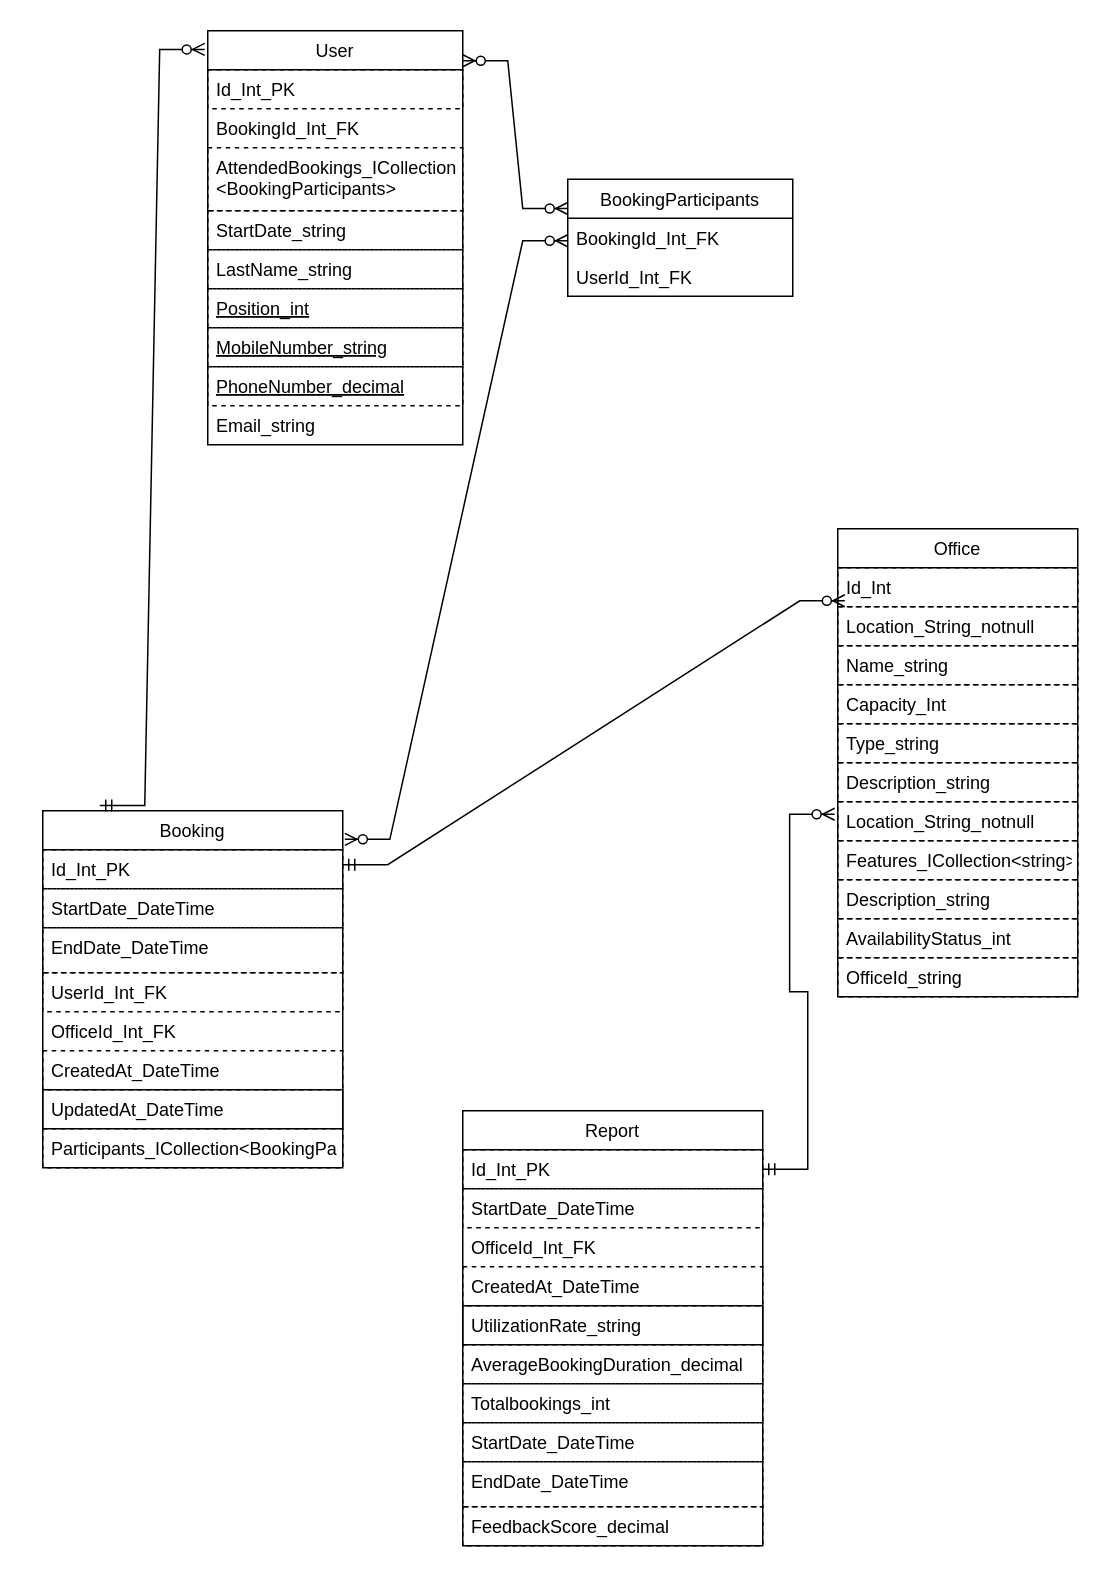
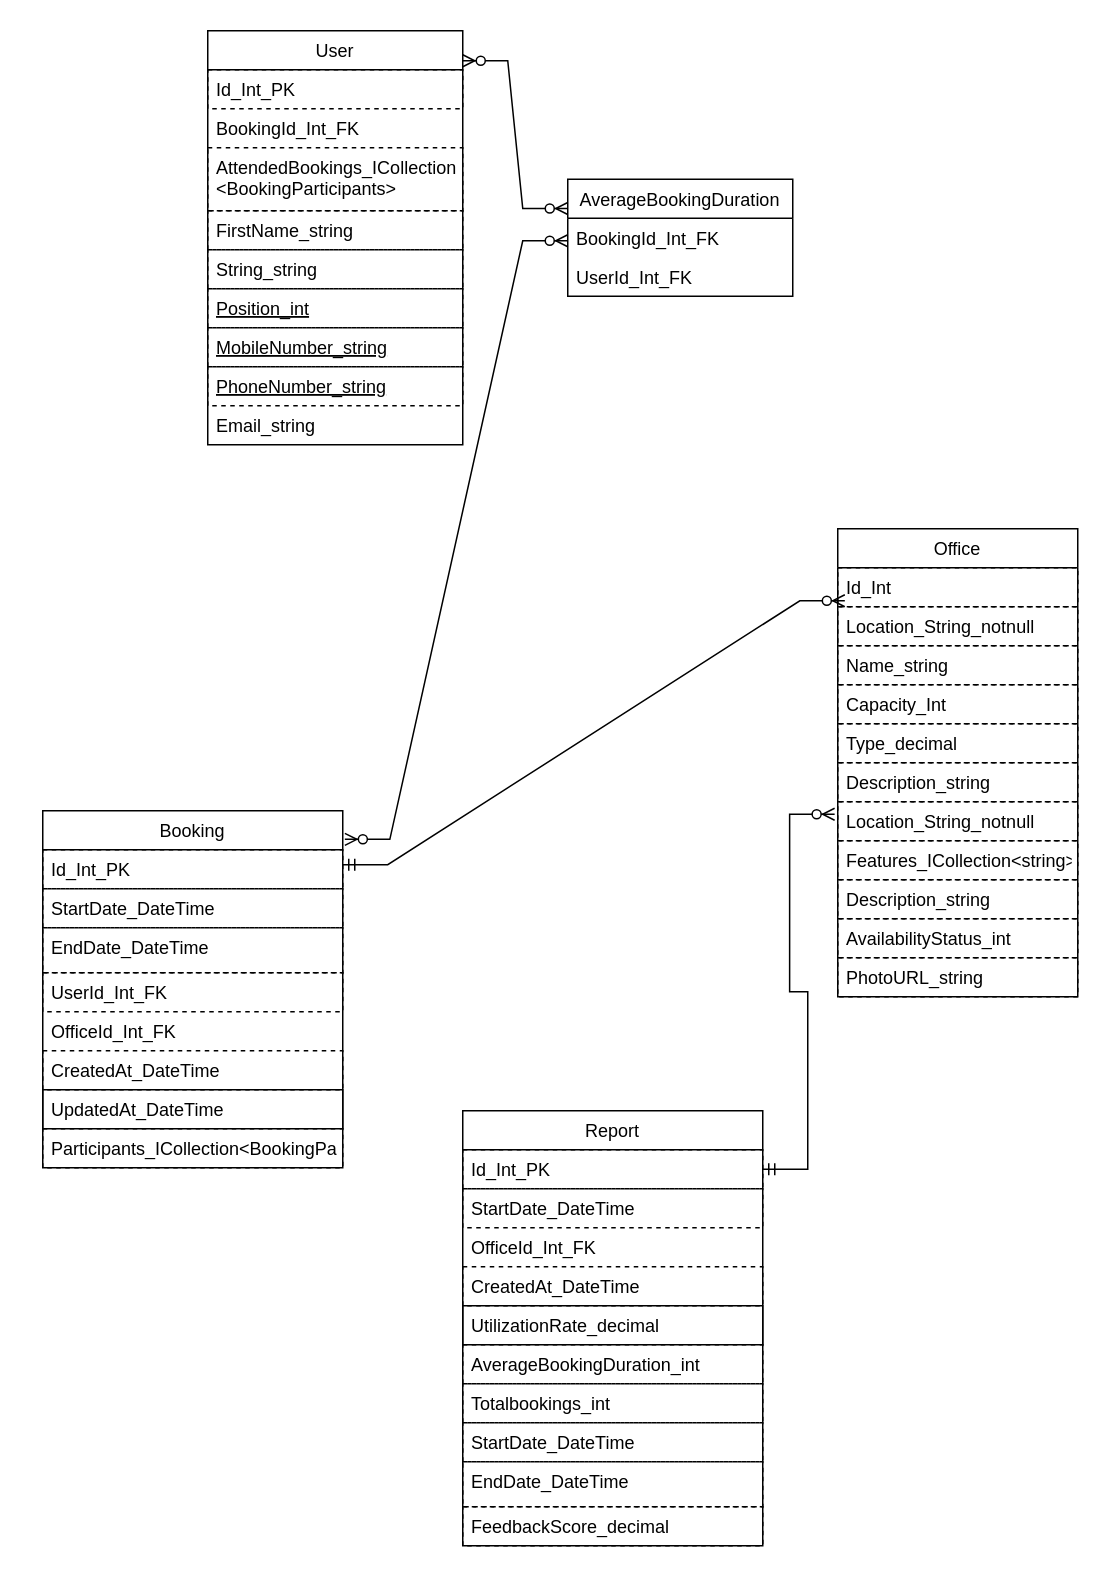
(680, 200) -> (680, 200)
(294, 231) -> (292, 231)
(289, 270) -> (277, 270)
(307, 387) -> (304, 387)
(152, 427) -> none
(899, 744) -> (902, 744)
(917, 978) -> (919, 978)
(570, 1326) -> (573, 1326)
(613, 1365) -> (595, 1365)
